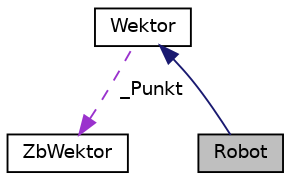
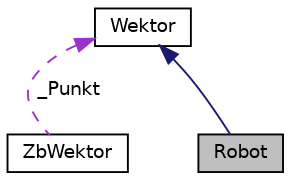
(113, 82) -> (31, 82)
